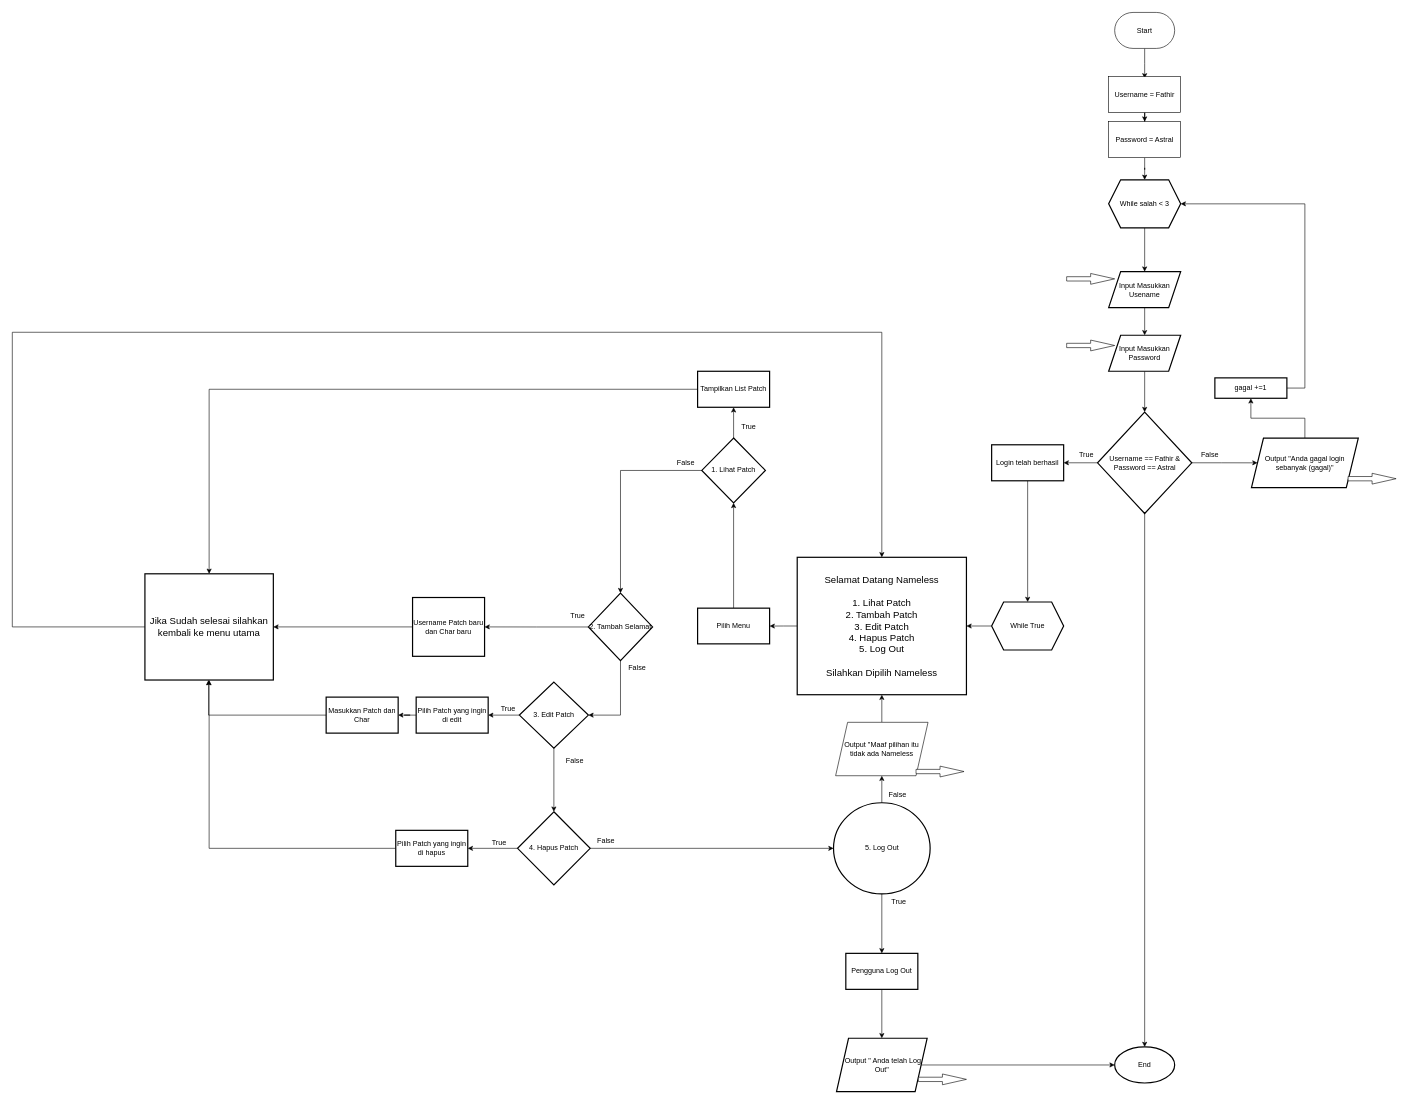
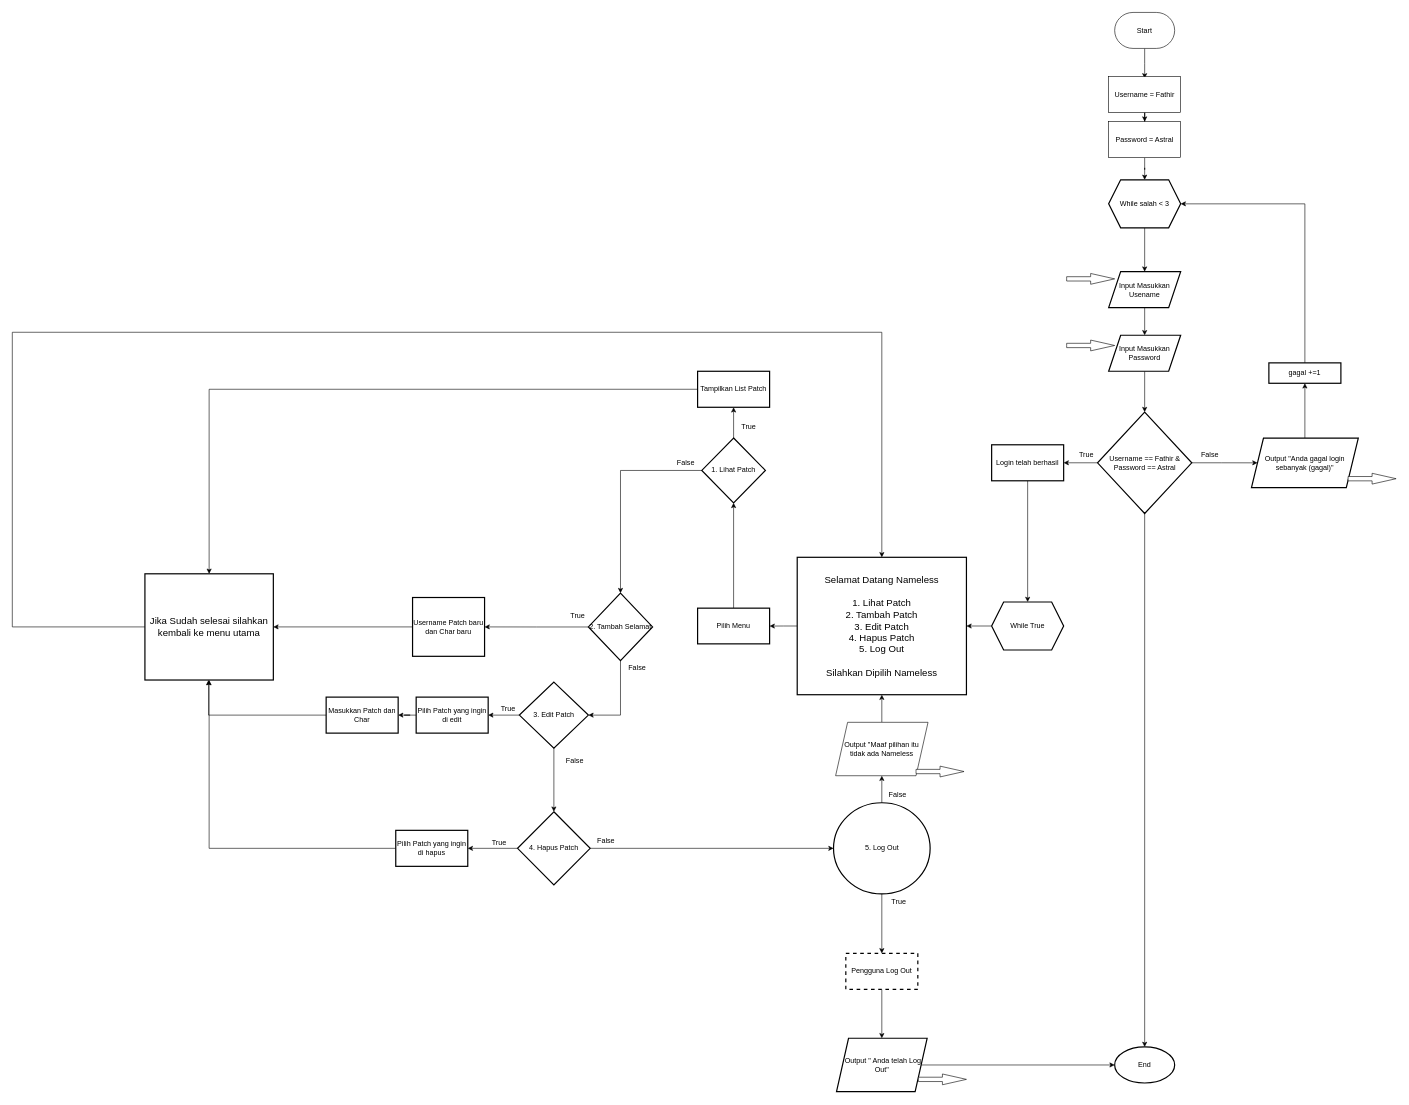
(1251, 388) -> (1305, 373)
(882, 971) -> (882, 971)
